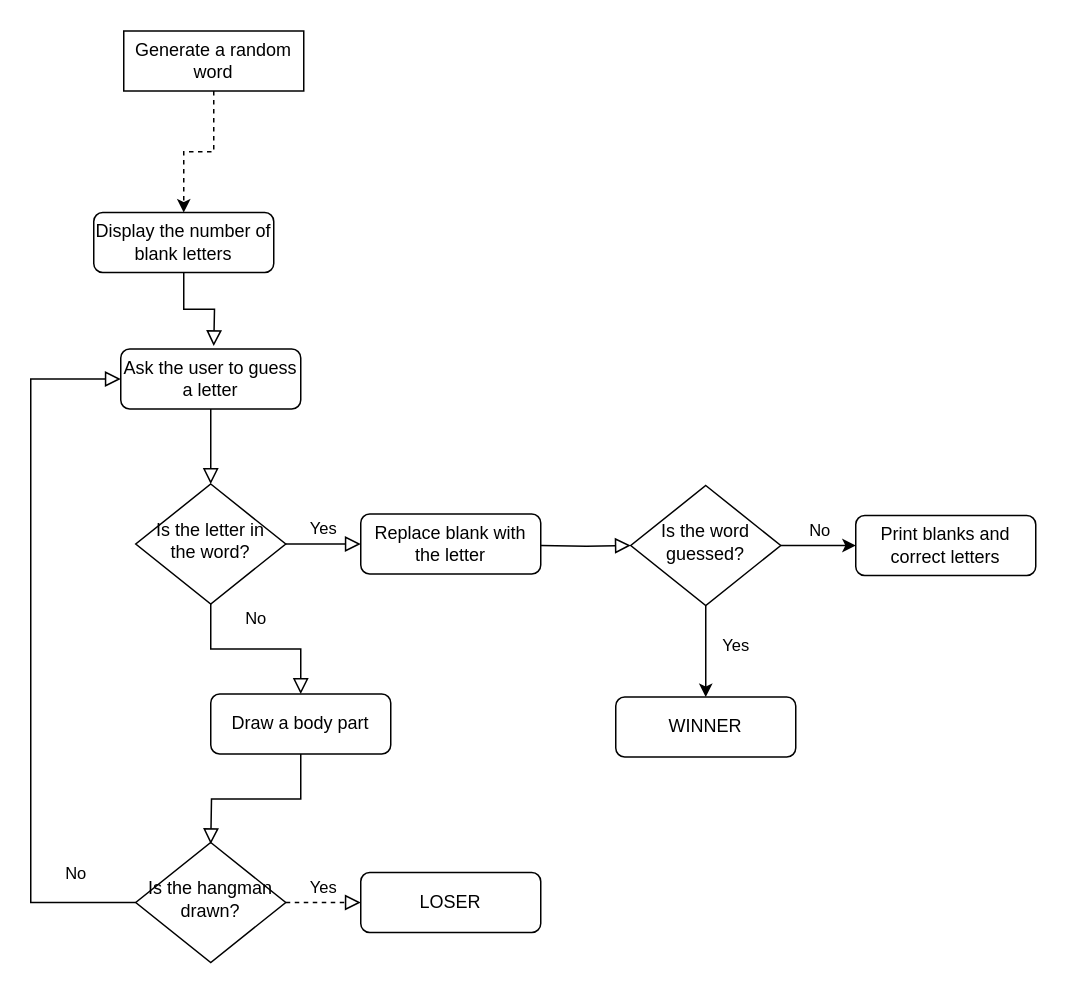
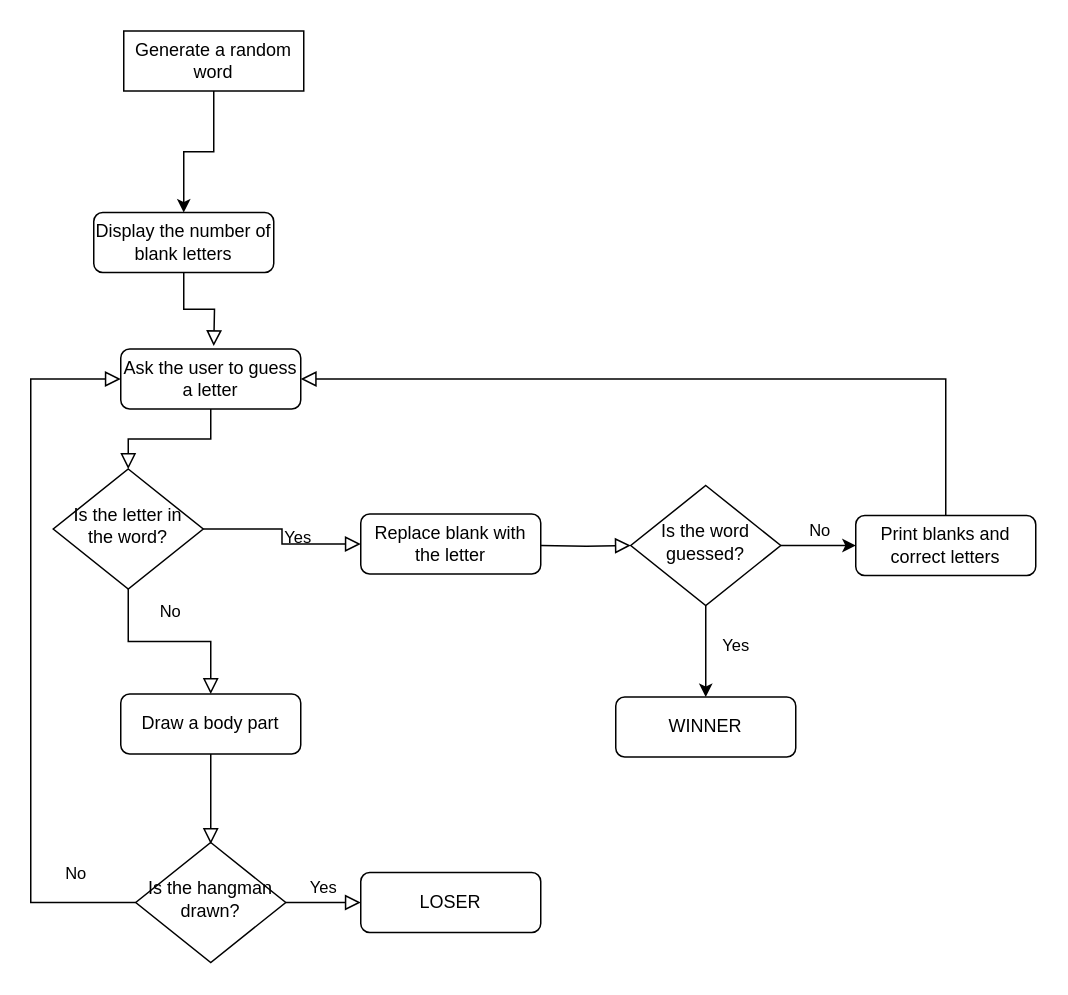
(202, 152) -> (202, 152)
none -> (699, 379)
(211, 544) -> (128, 529)
(301, 724) -> (211, 724)
(316, 902) -> (316, 902)
